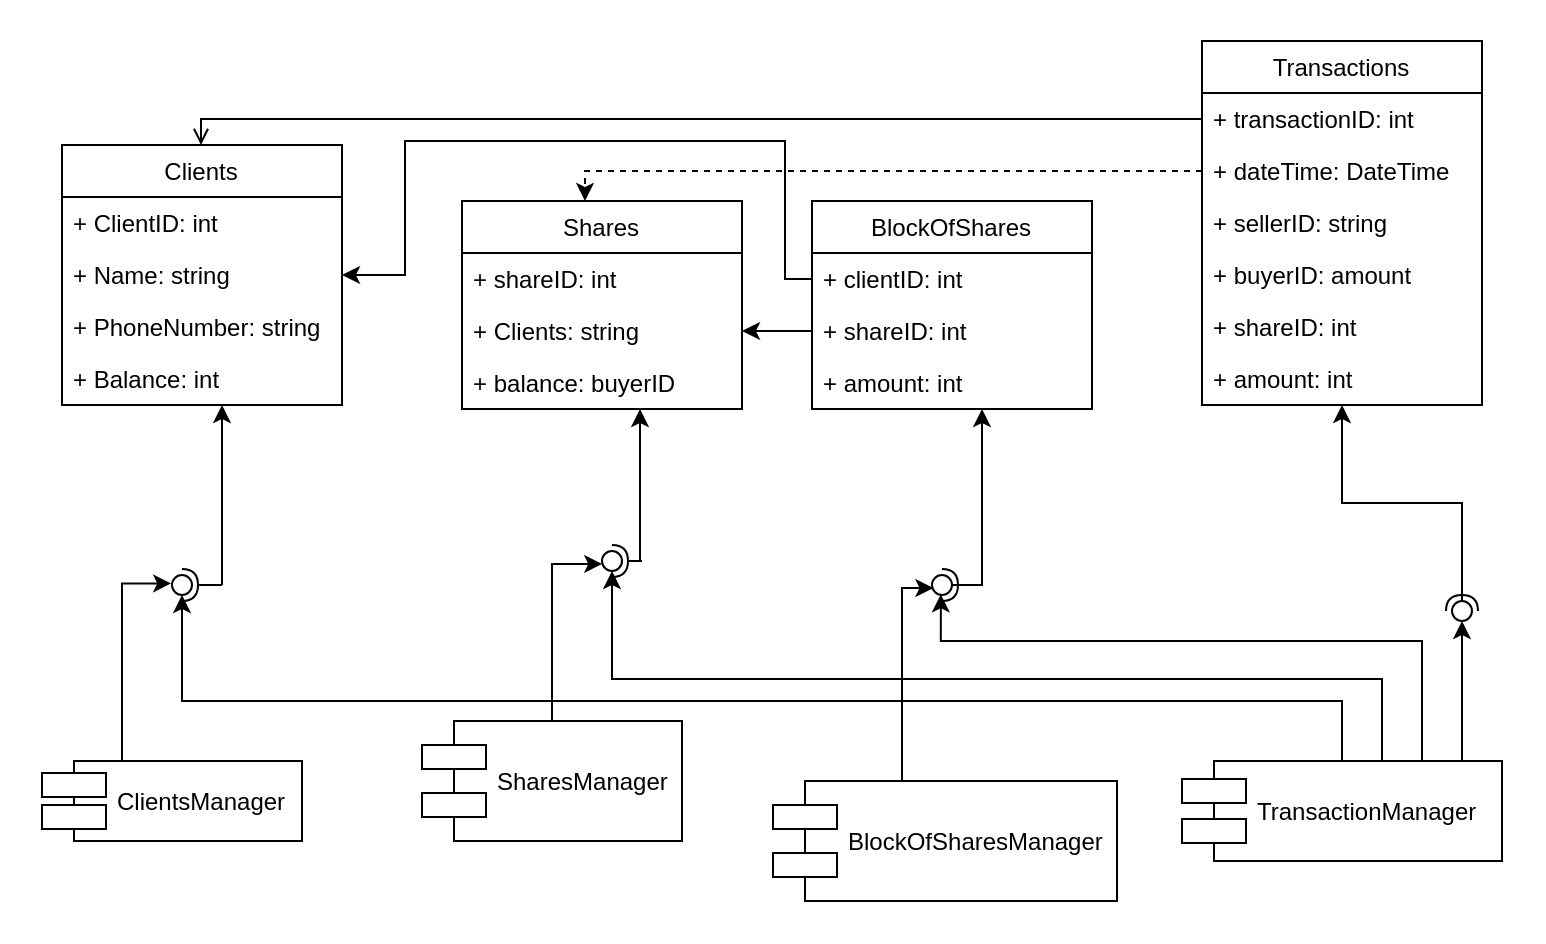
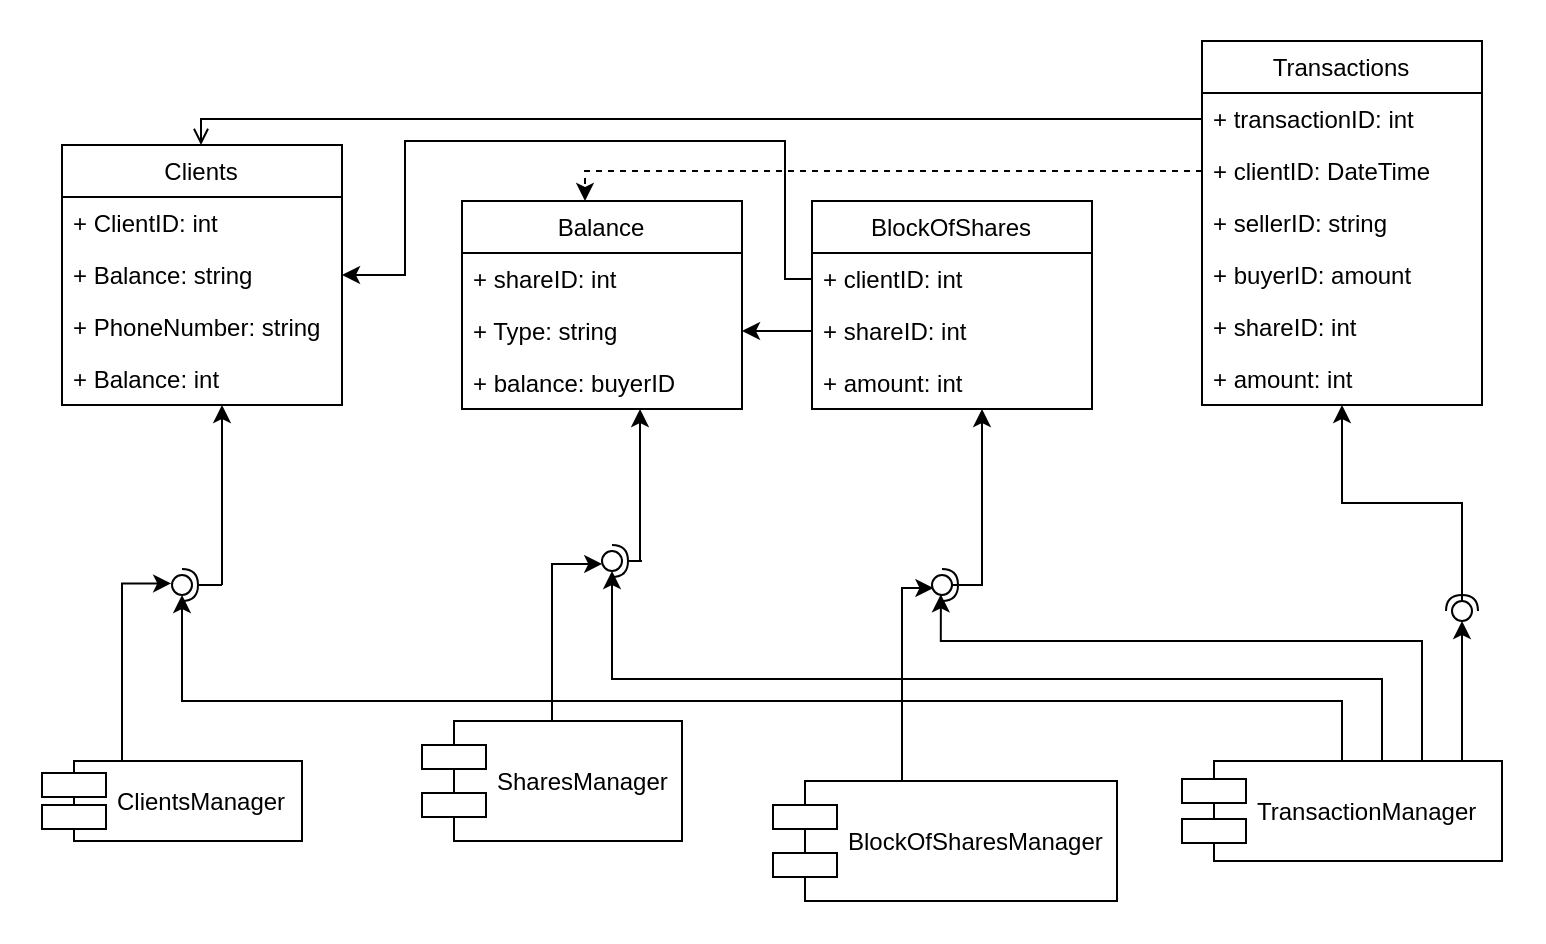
(1332, 172) -> (1329, 172)
(601, 228) -> (601, 228)
(155, 276) -> (172, 276)
(569, 332) -> (555, 332)
